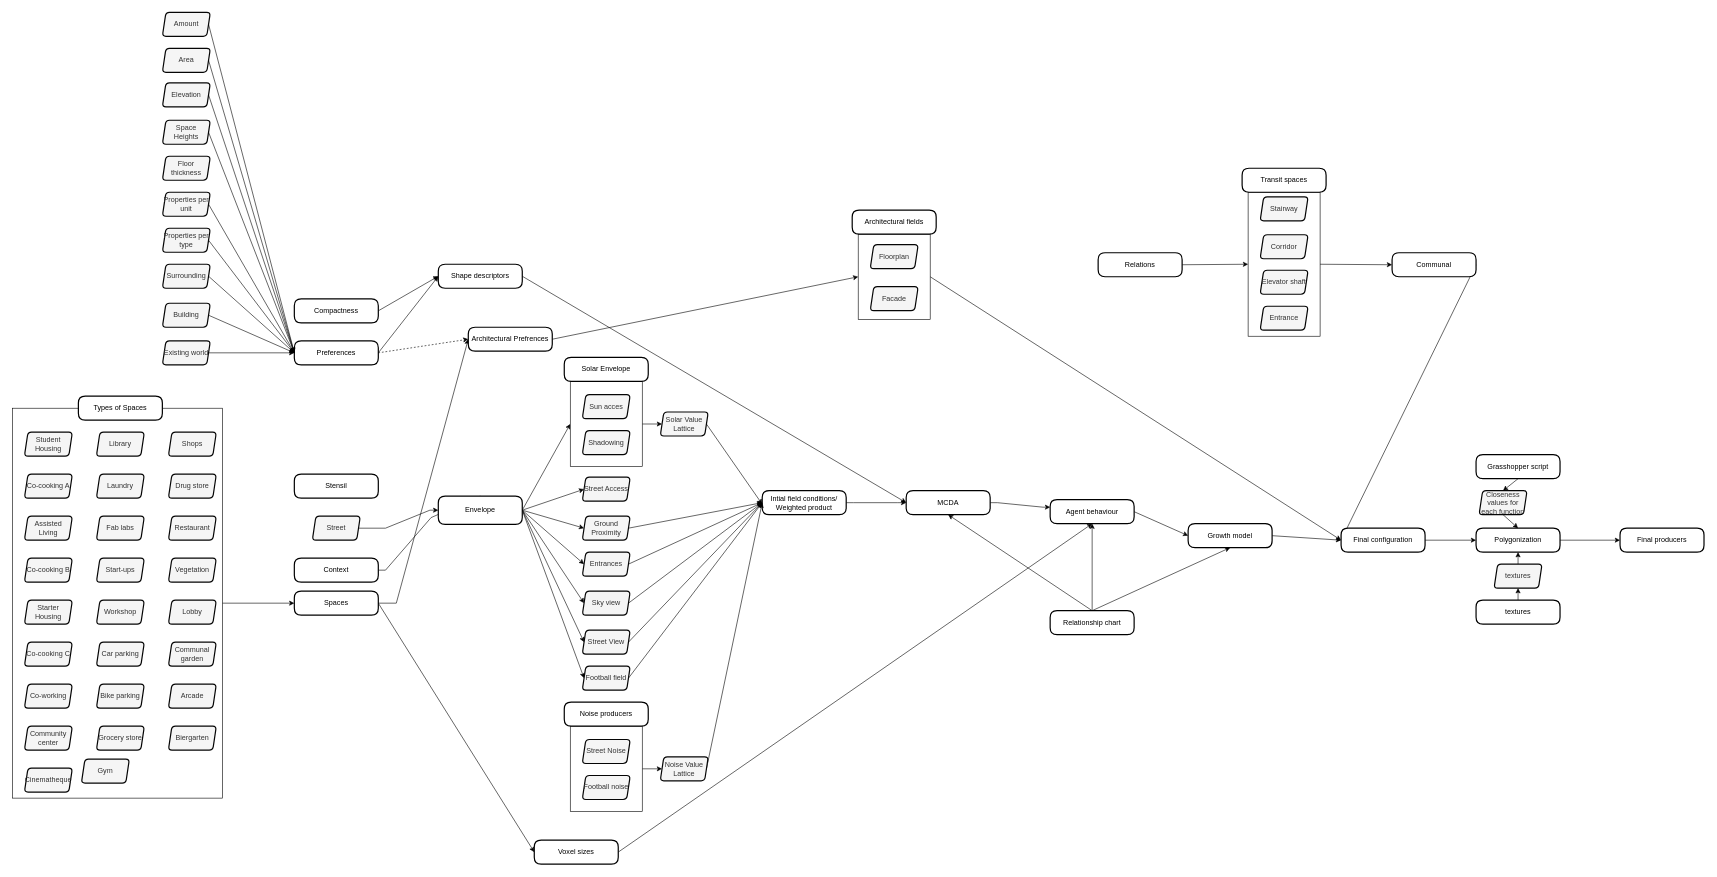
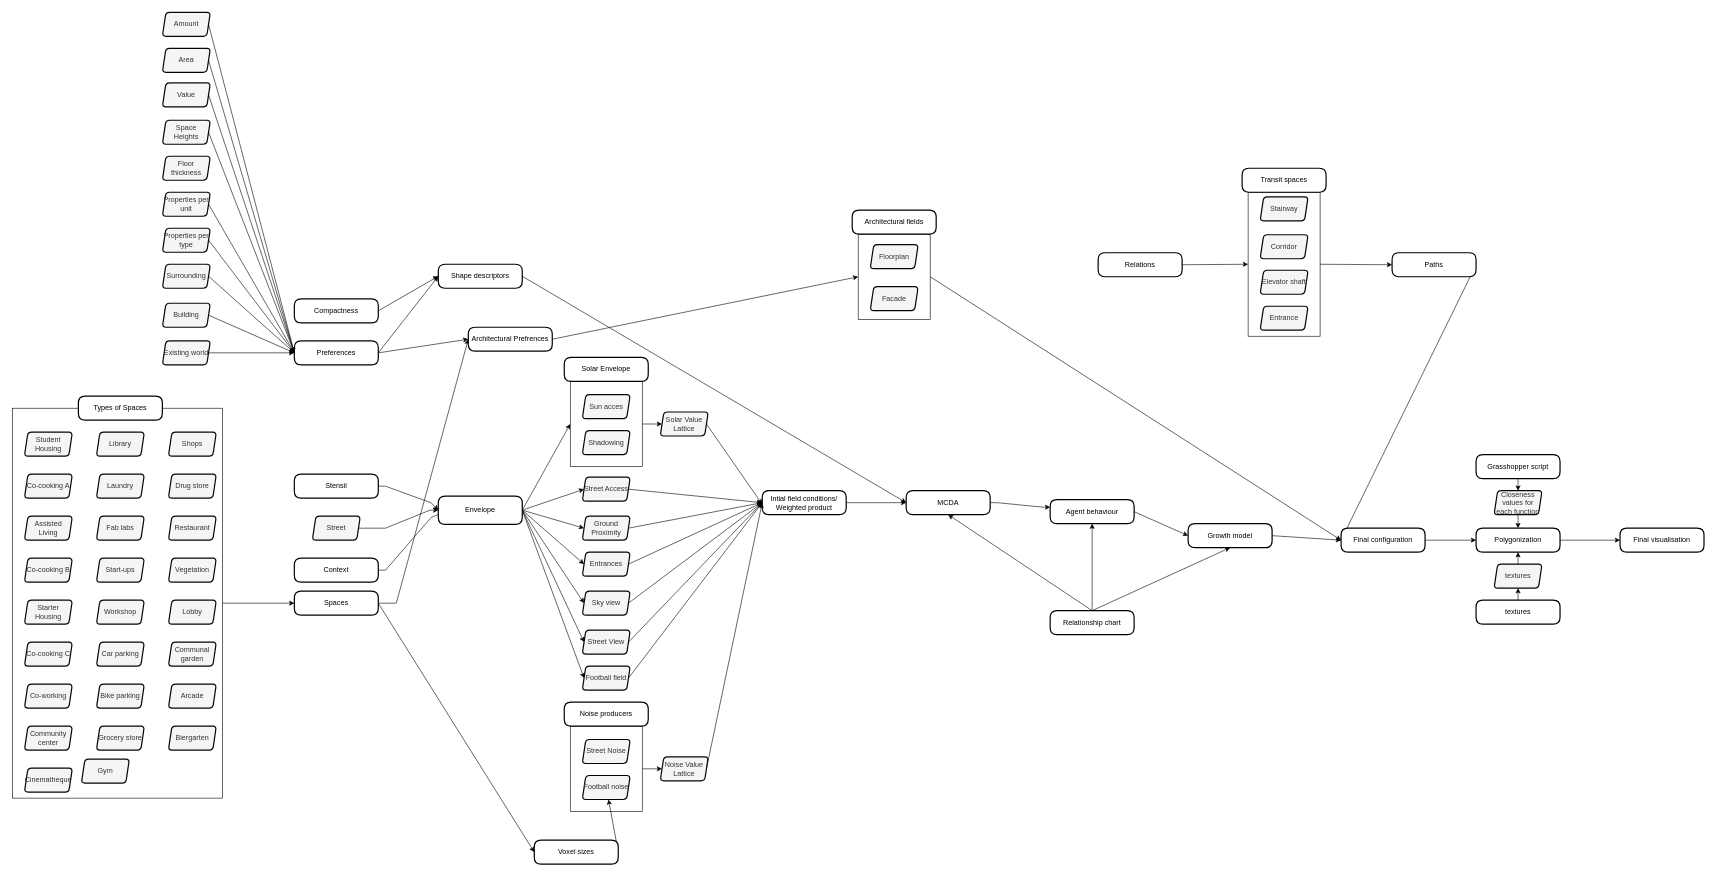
(186, 95) -> (186, 95)
(1434, 265) -> (1434, 265)
(421, 346) -> (421, 346)
none -> (410, 495)
none -> (692, 496)
(1503, 503) -> (1518, 503)
(1662, 540) -> (1662, 540)
(854, 689) -> (613, 821)
